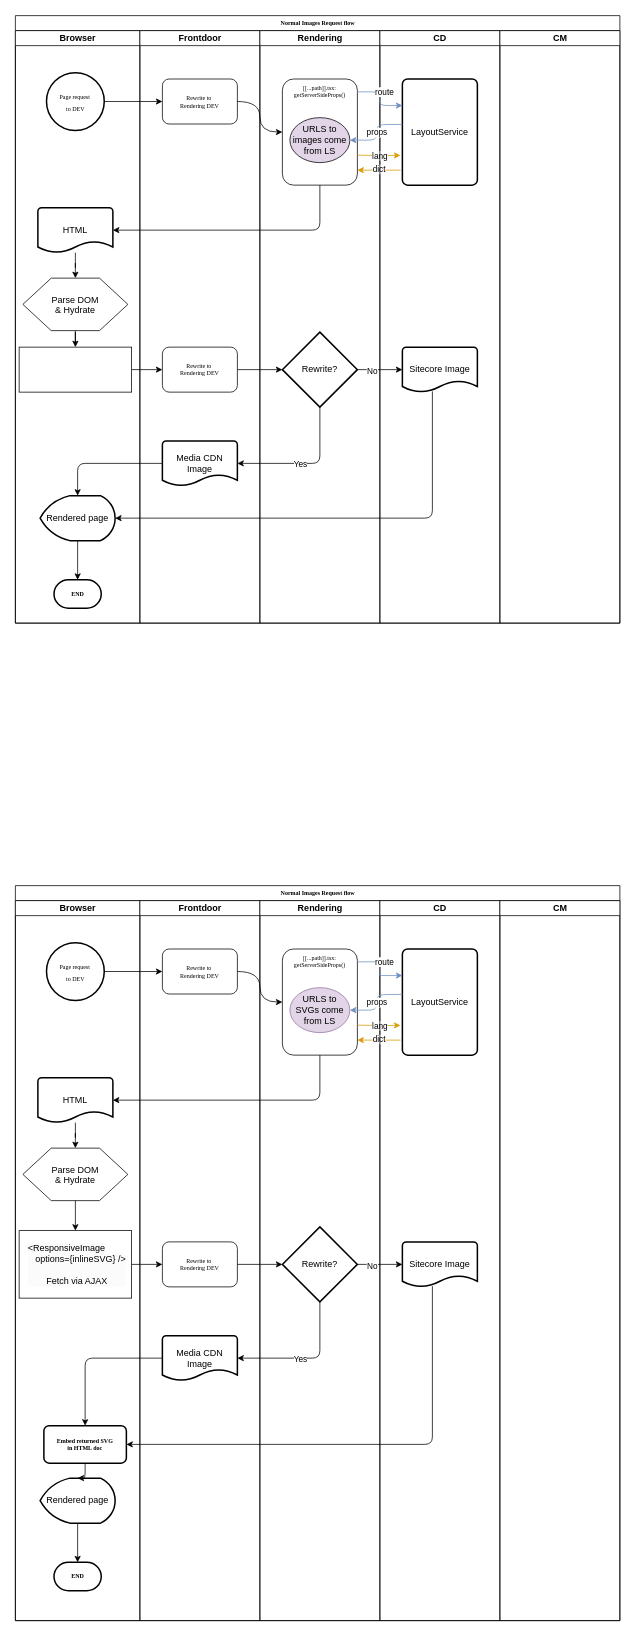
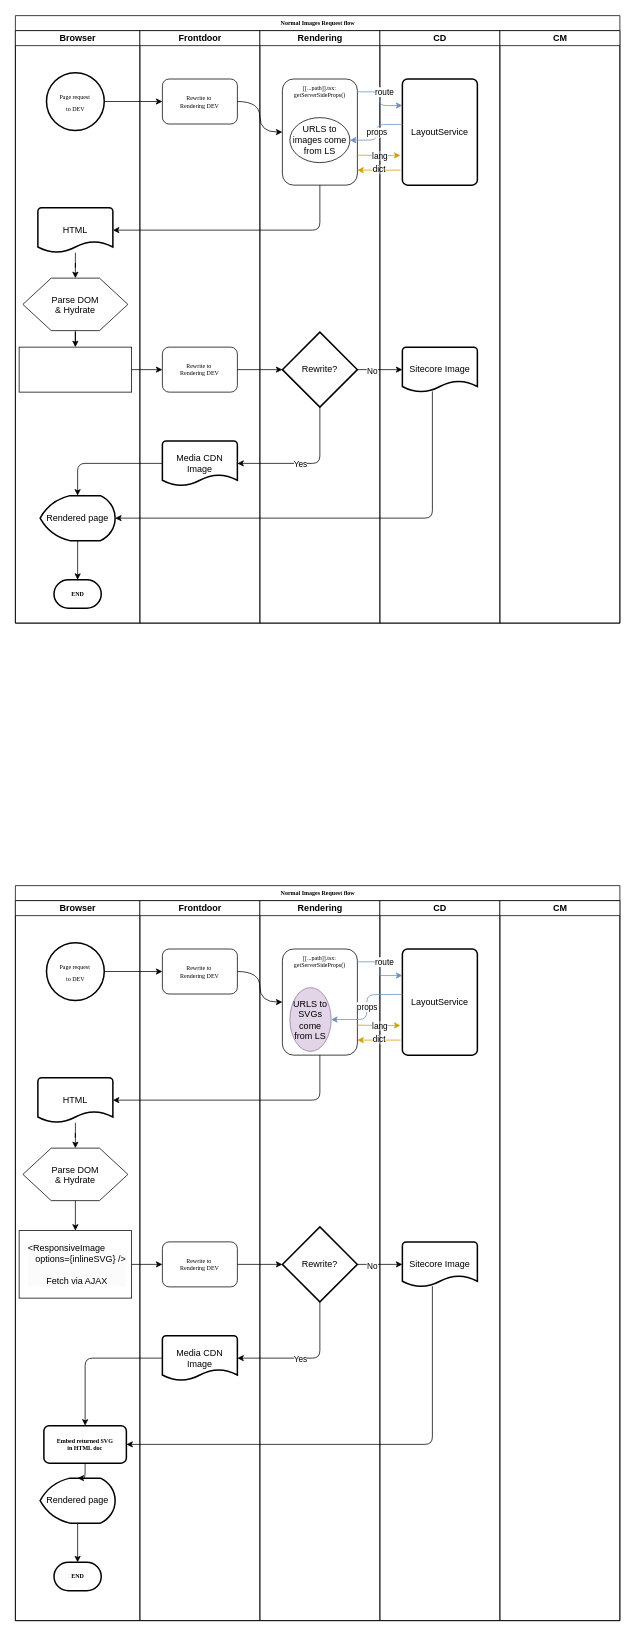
(320, 140) -> (320, 140)
(320, 1010) -> (311, 1019)
